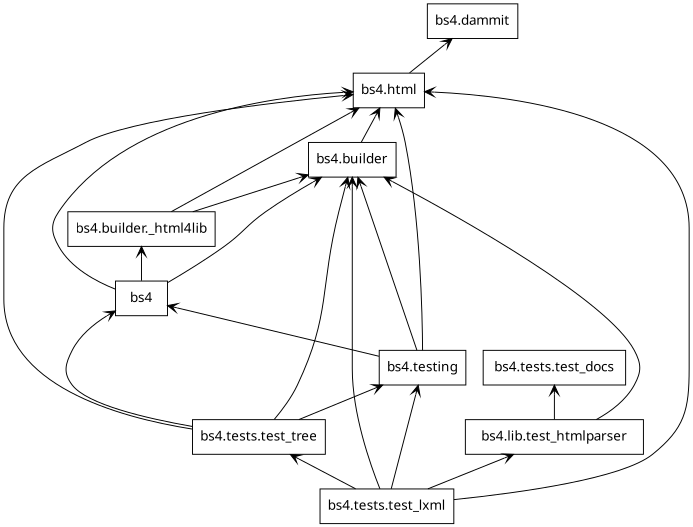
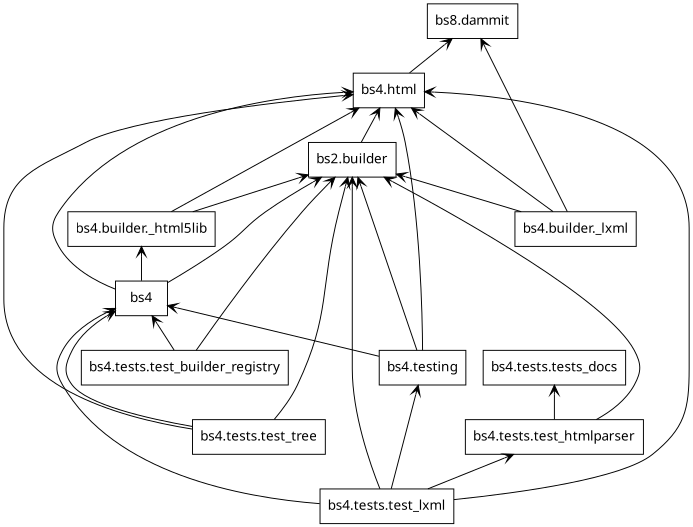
(473, 21) -> (473, 21)
(352, 160) -> (352, 160)
(141, 229) -> (141, 229)
none -> (576, 229)
none -> (185, 368)
(554, 368) -> (554, 368)
(336, 404) -> none
(554, 437) -> (554, 437)
(327, 474) -> (134, 452)
